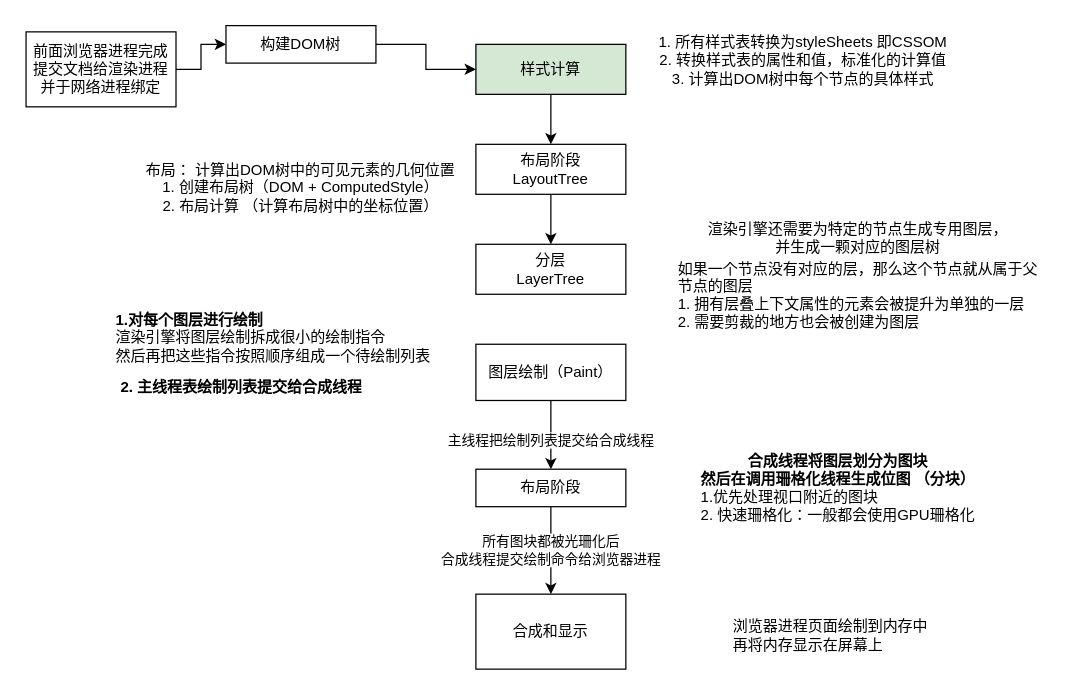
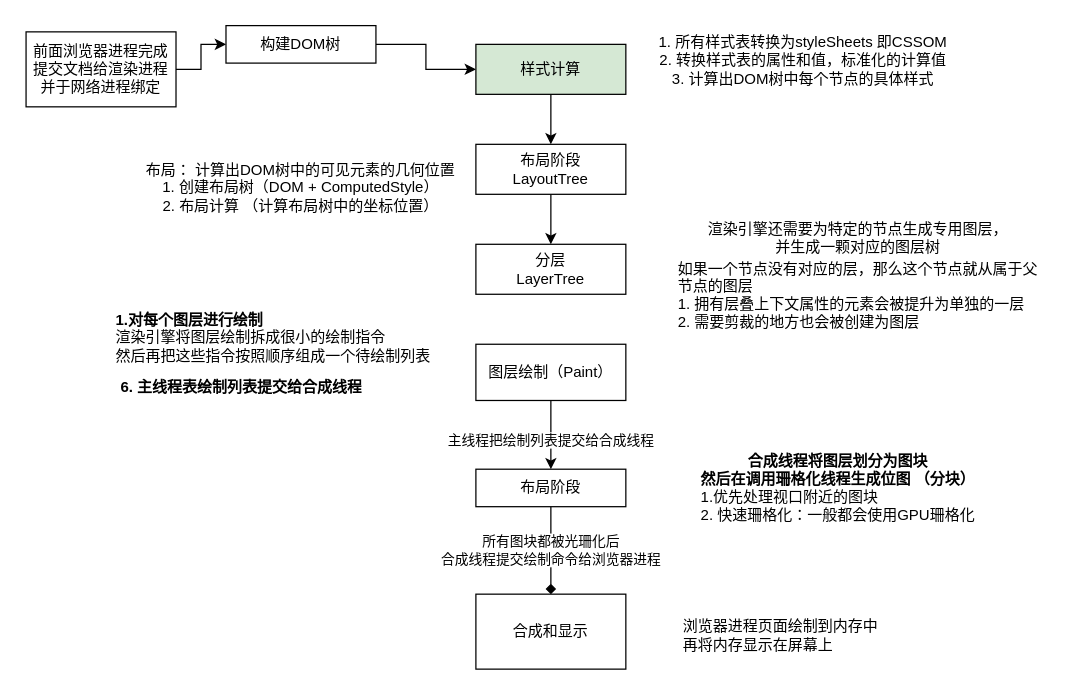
(242, 388) -> (242, 388)
(551, 584) -> (551, 583)
(832, 635) -> (782, 635)
